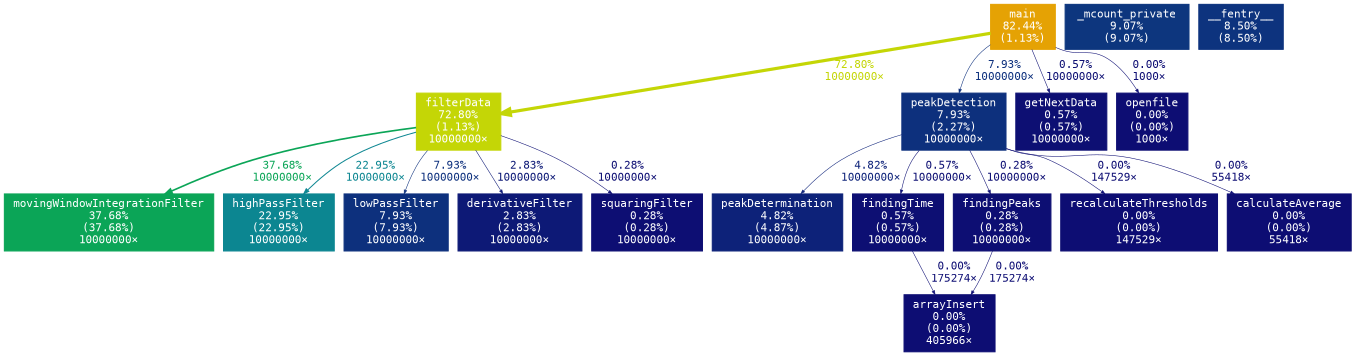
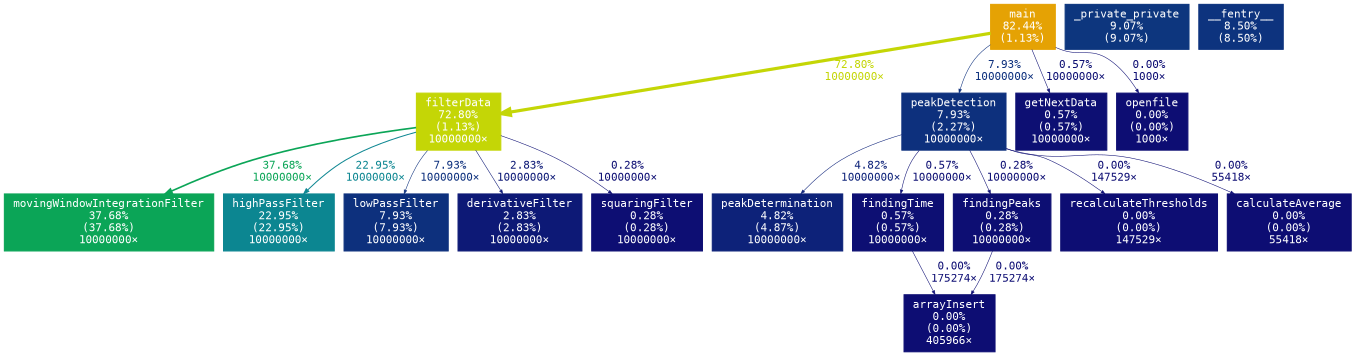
(1127, 27) -> (1127, 27)
